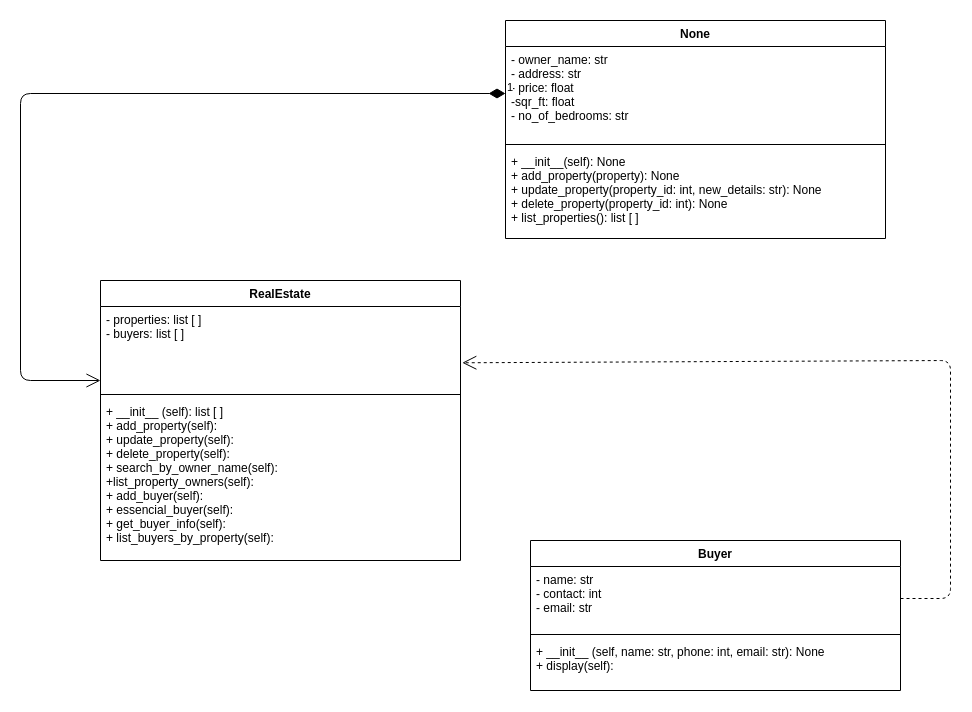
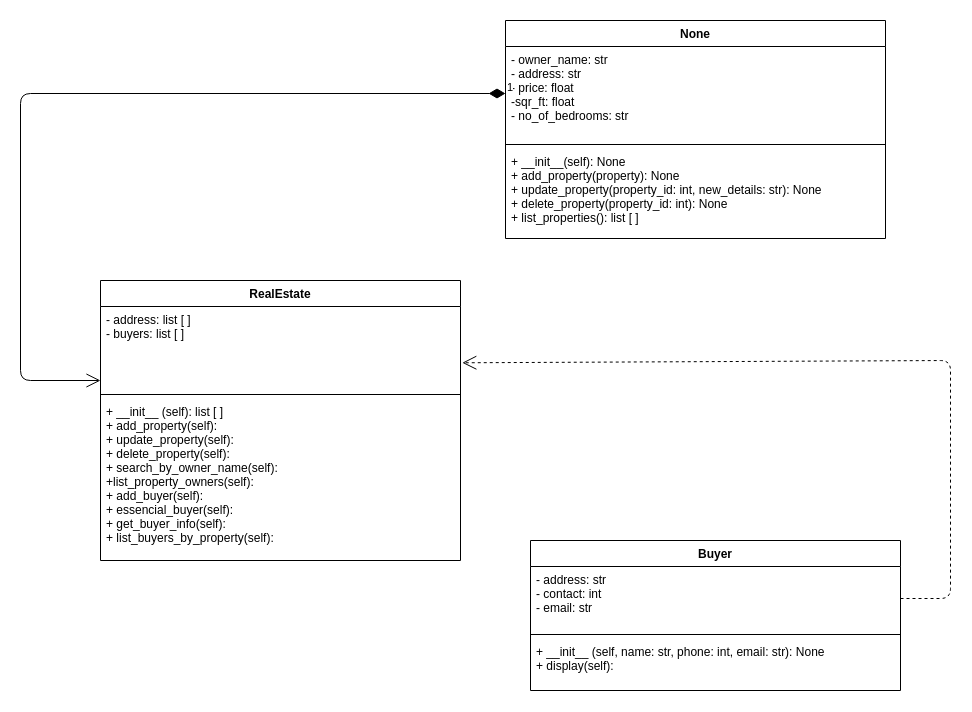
(167, 320) -> (159, 320)
(568, 580) -> (578, 580)
